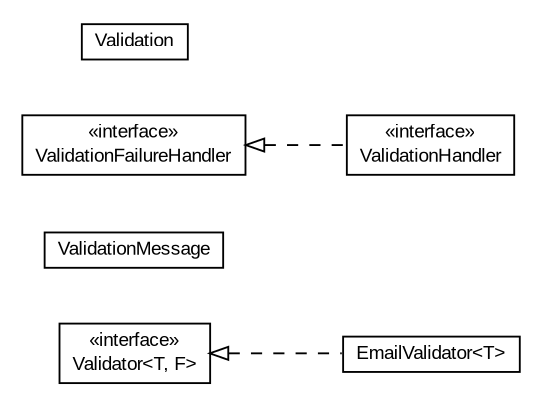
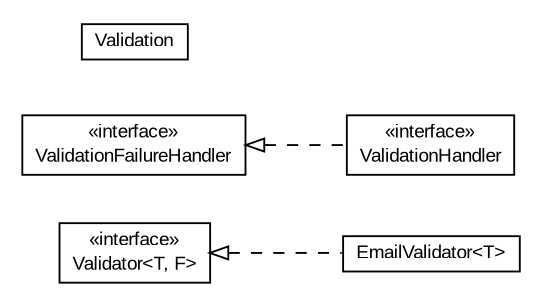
(134, 249) -> none
